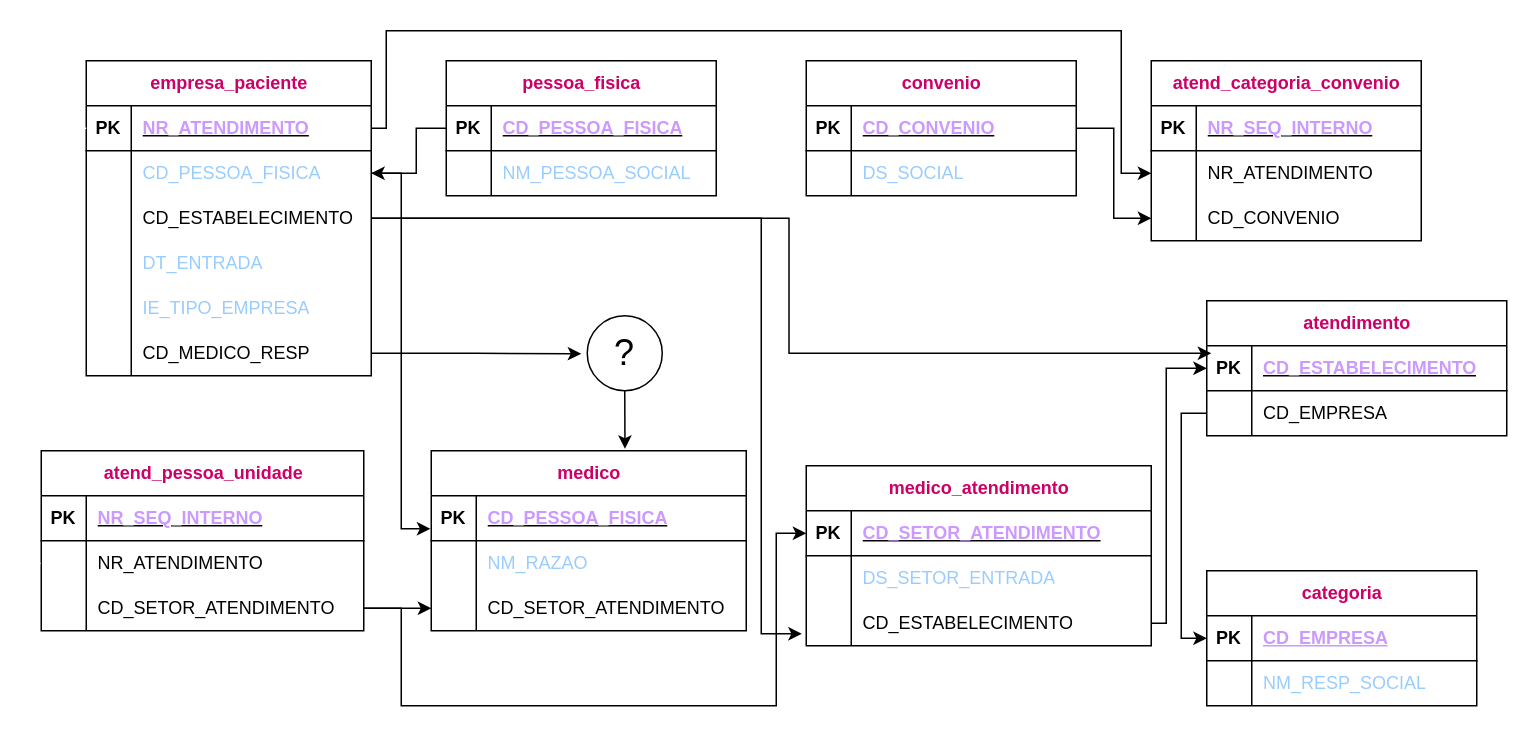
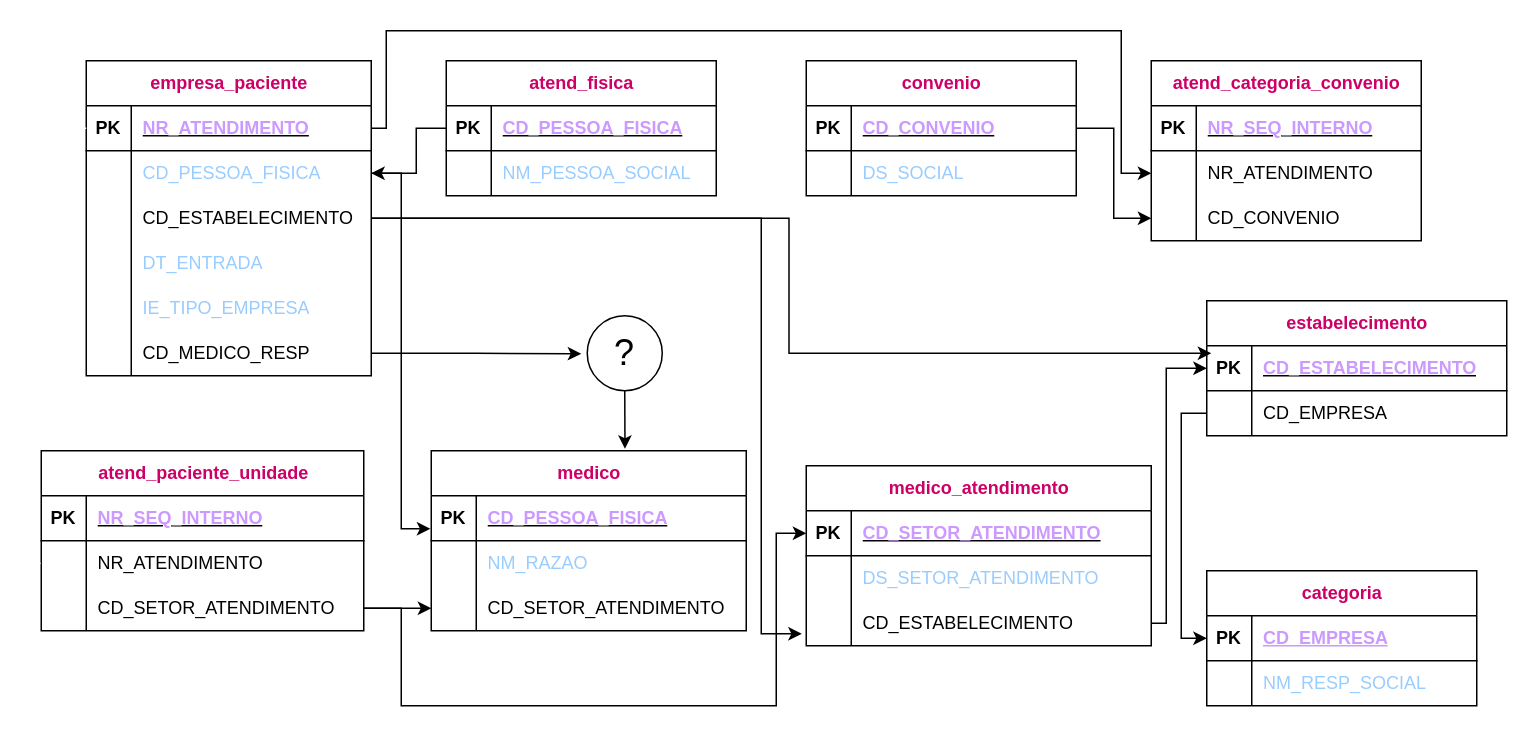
(582, 83) -> (582, 83)
(1358, 323) -> (1358, 323)
(204, 473) -> (204, 473)
(944, 578) -> (964, 578)
